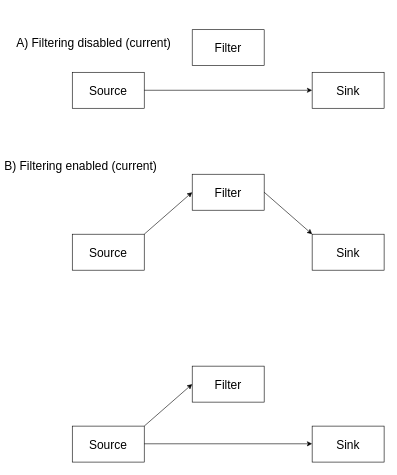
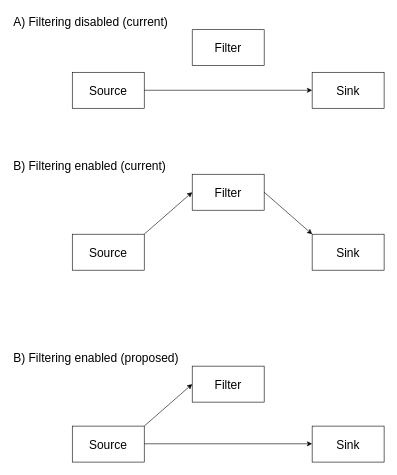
(93, 42) -> (90, 21)
(81, 165) -> (90, 165)
none -> (99, 357)
